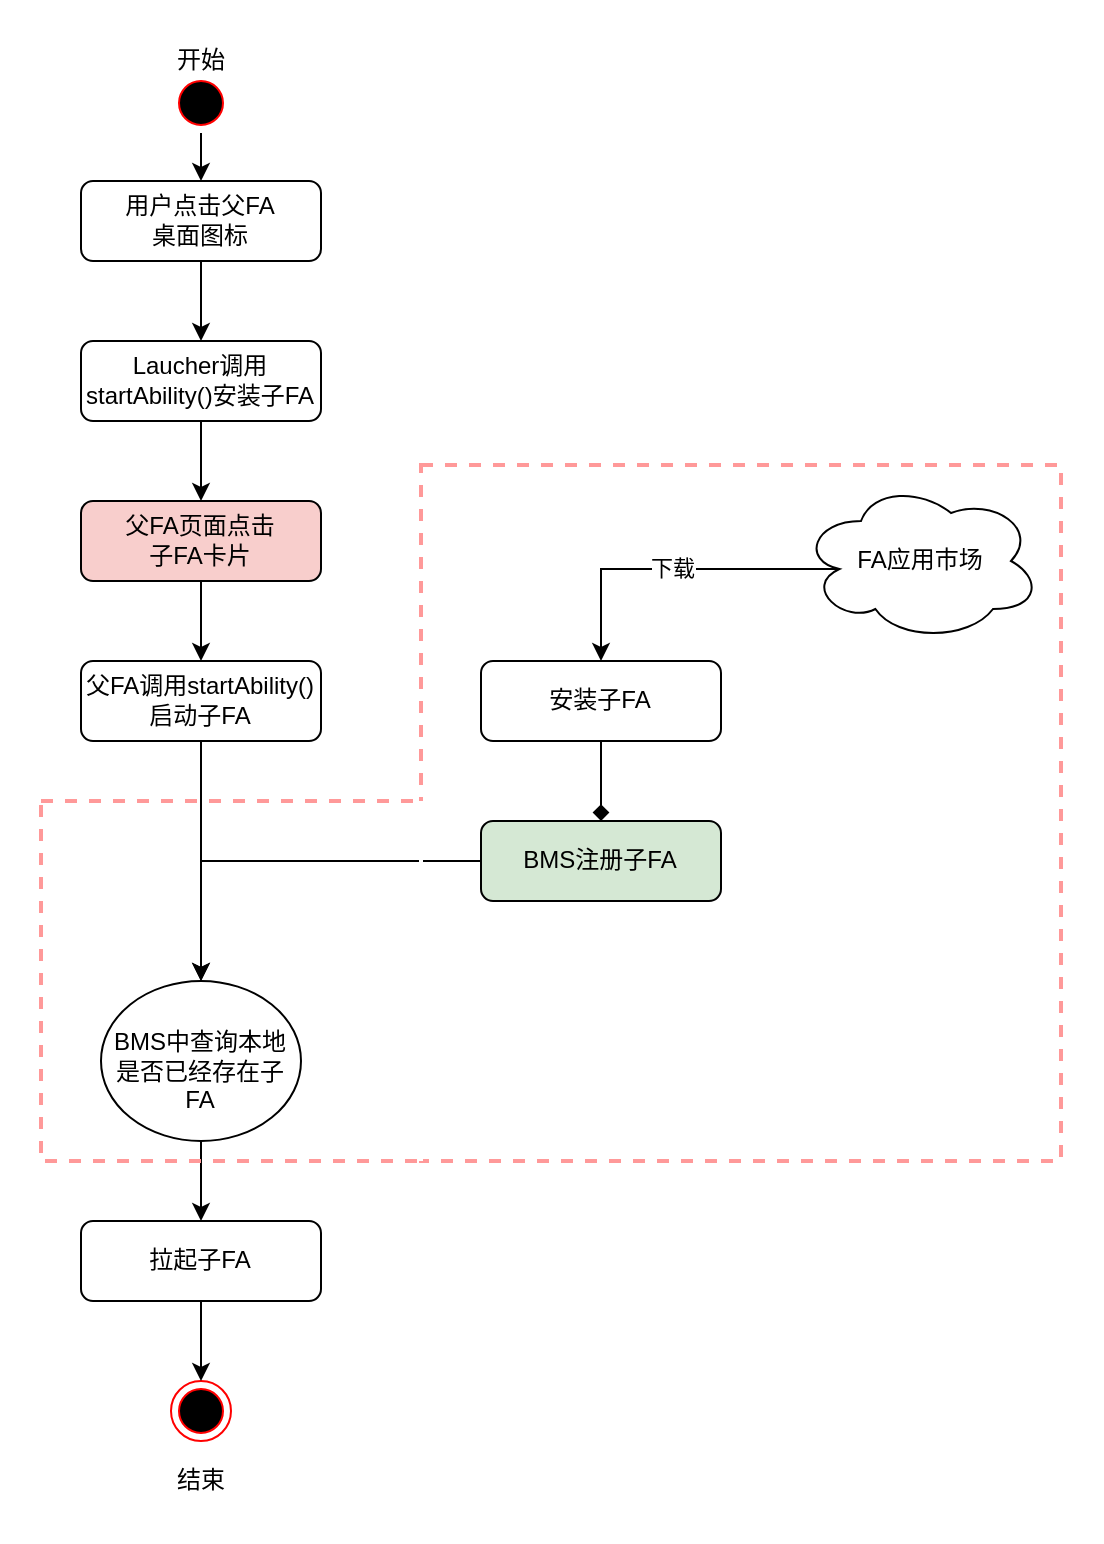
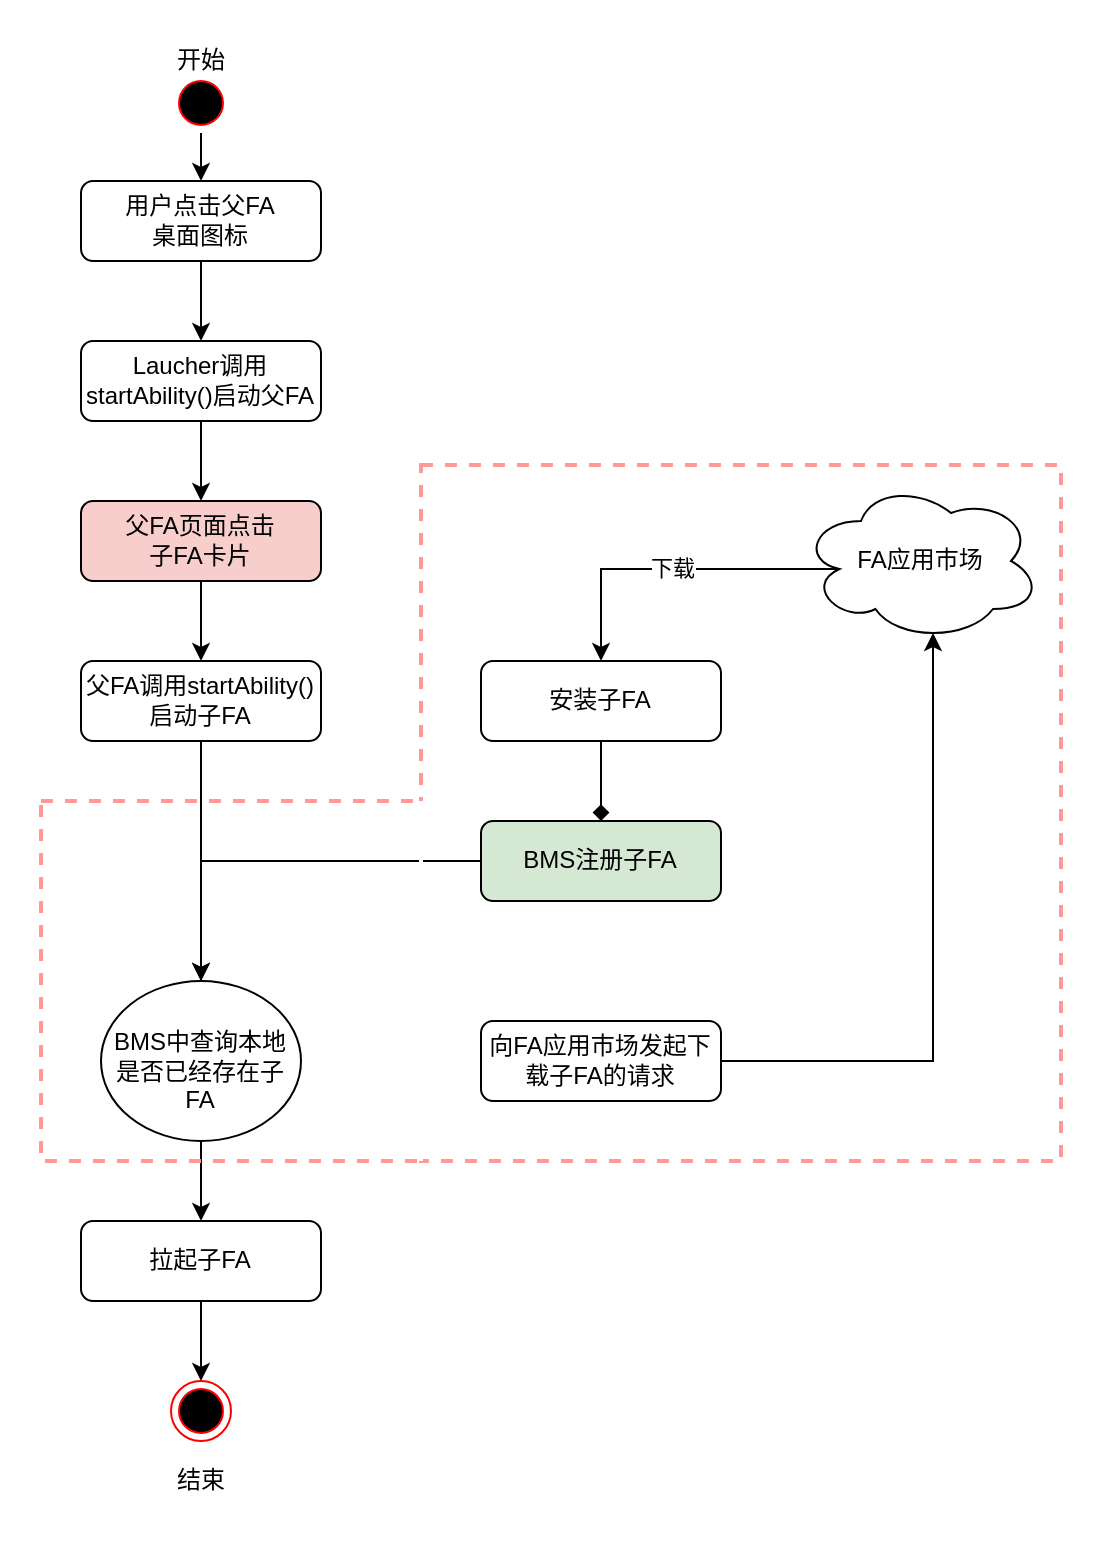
(201, 381) -> (201, 381)
none -> (933, 960)
none -> (601, 1061)
